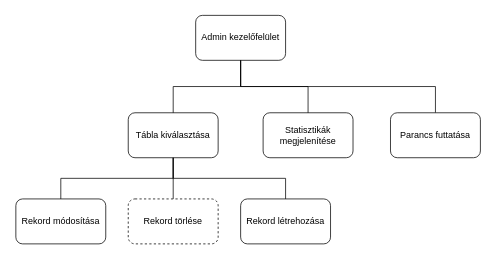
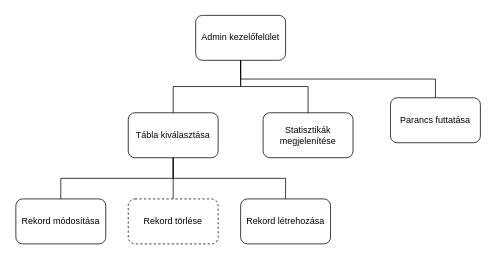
(435, 135) -> (435, 120)
